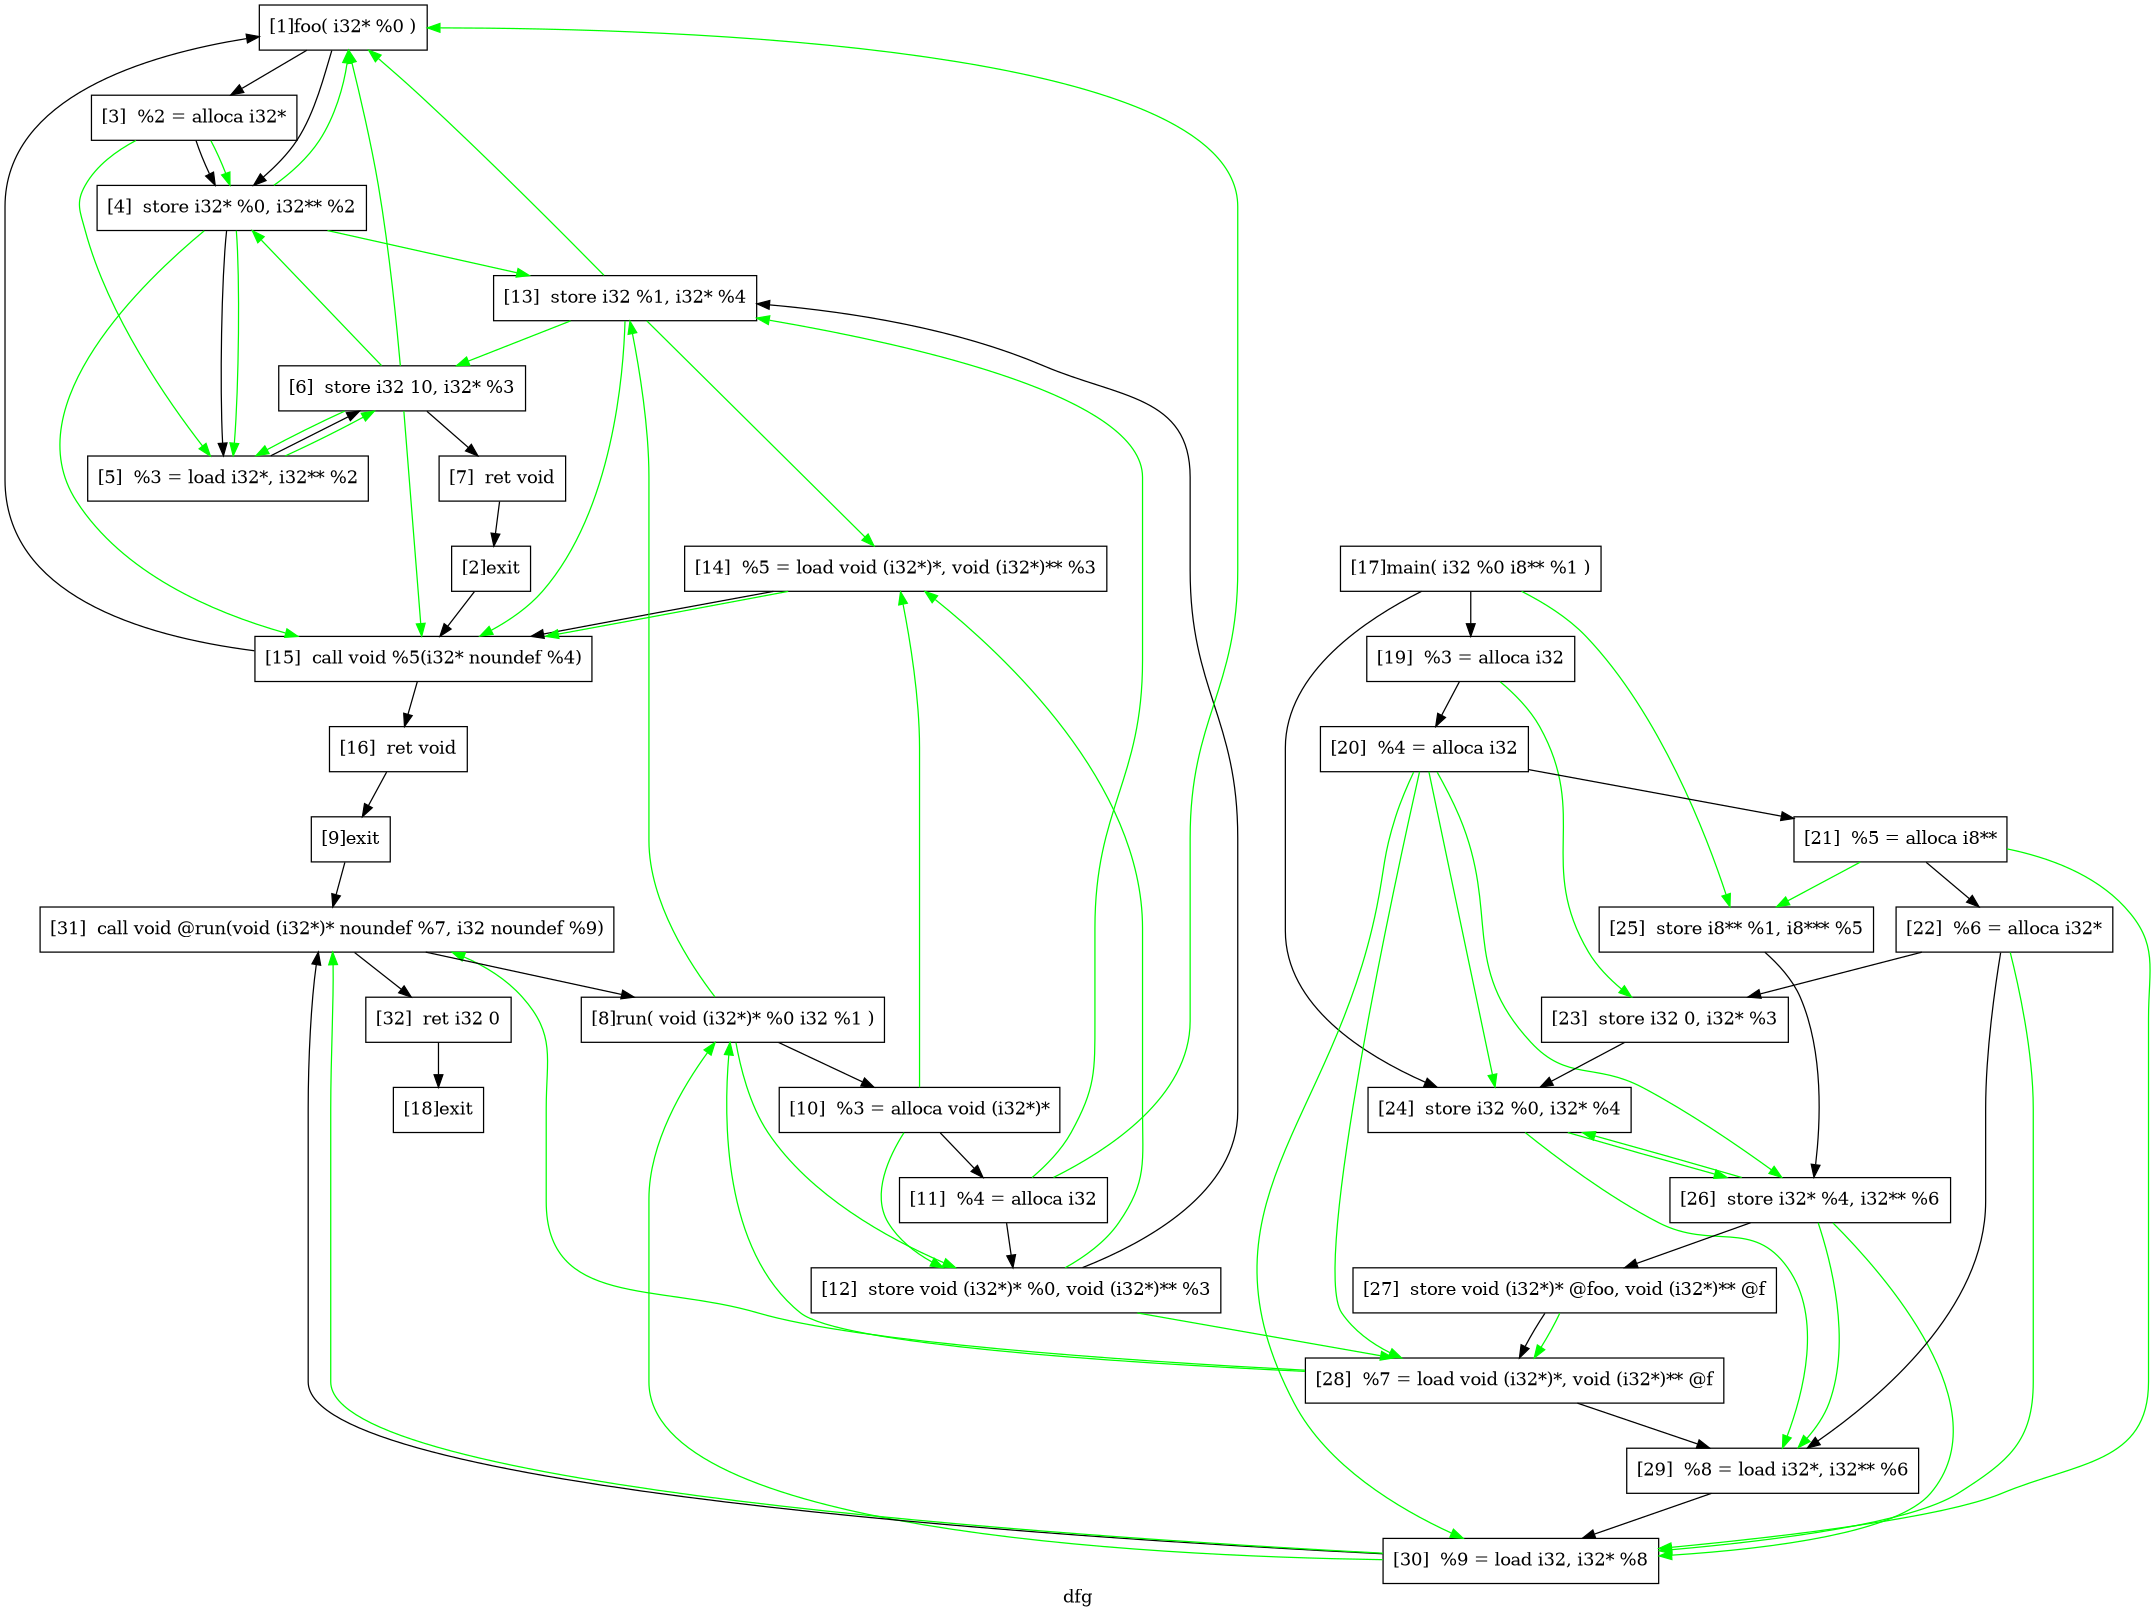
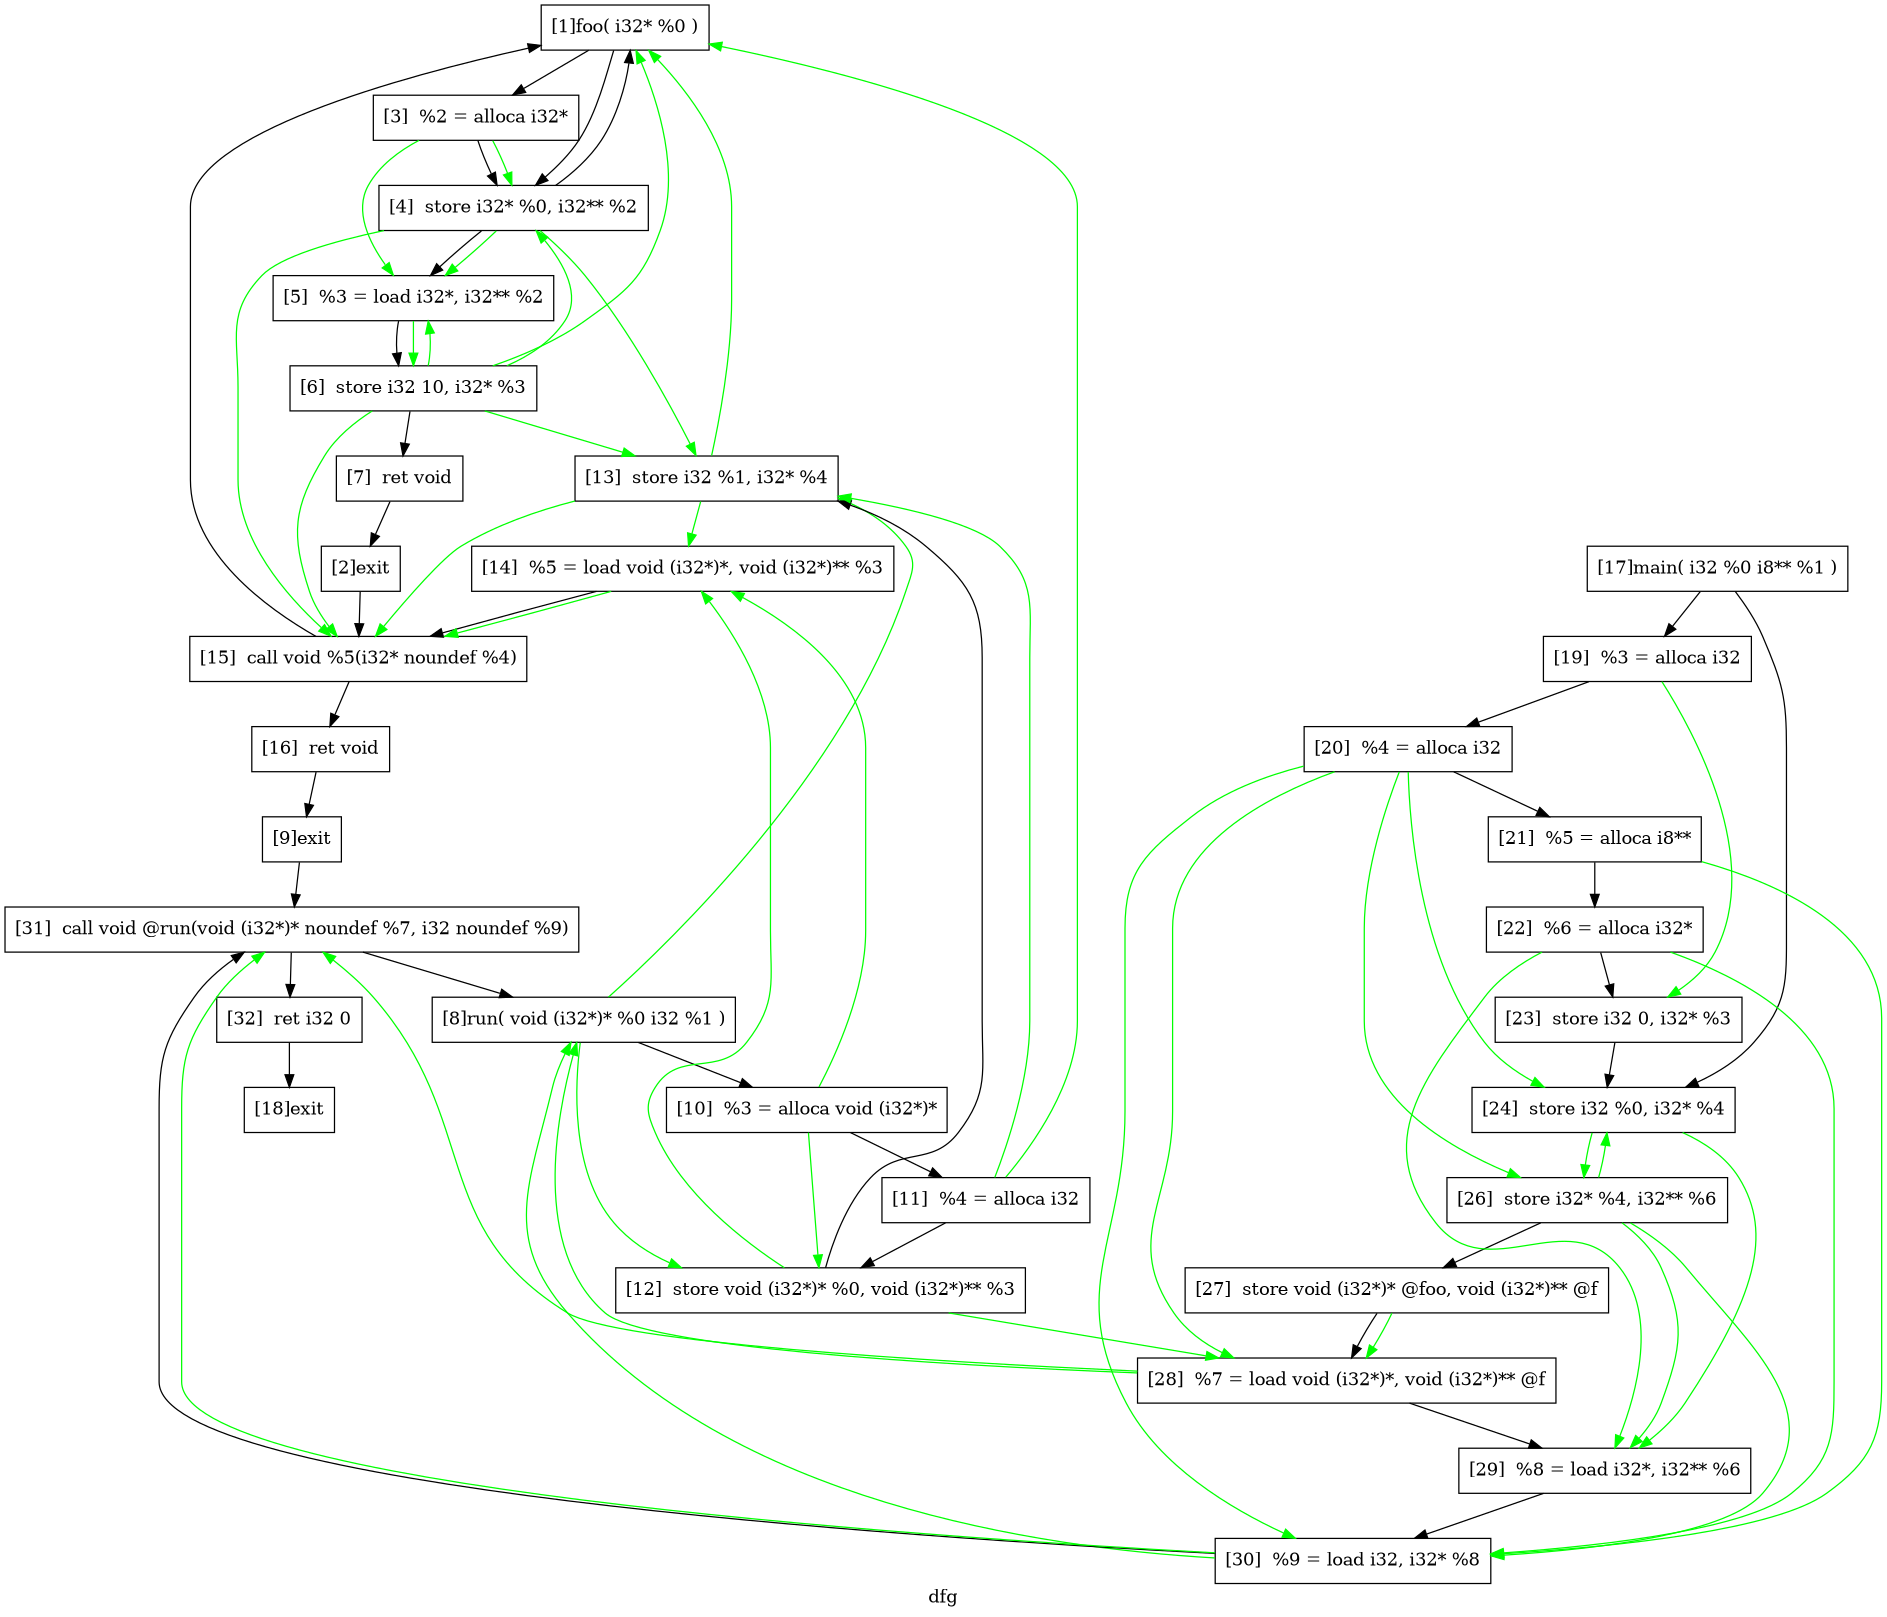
(324, 133) -> (606, 133)
(519, 341) -> (554, 432)
(1736, 930) -> none
(1982, 1228) -> (1454, 1239)
